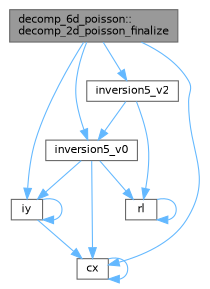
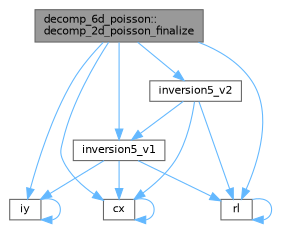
none -> (260, 102)
(92, 150) -> (119, 150)
(56, 236) -> (179, 153)
